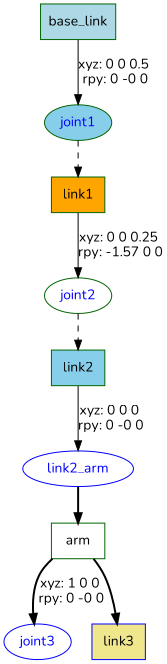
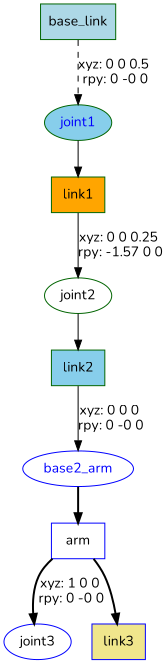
(78, 67) -> (78, 67)
(78, 154) -> (78, 154)
(78, 296) -> (78, 296)
(78, 327) -> (78, 327)
(78, 469) -> (78, 469)
(78, 541) -> (78, 541)
(38, 642) -> (38, 642)
